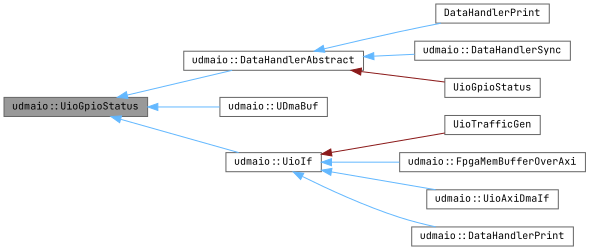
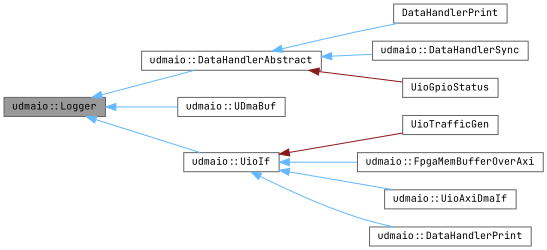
(76, 107) -> (55, 107)
